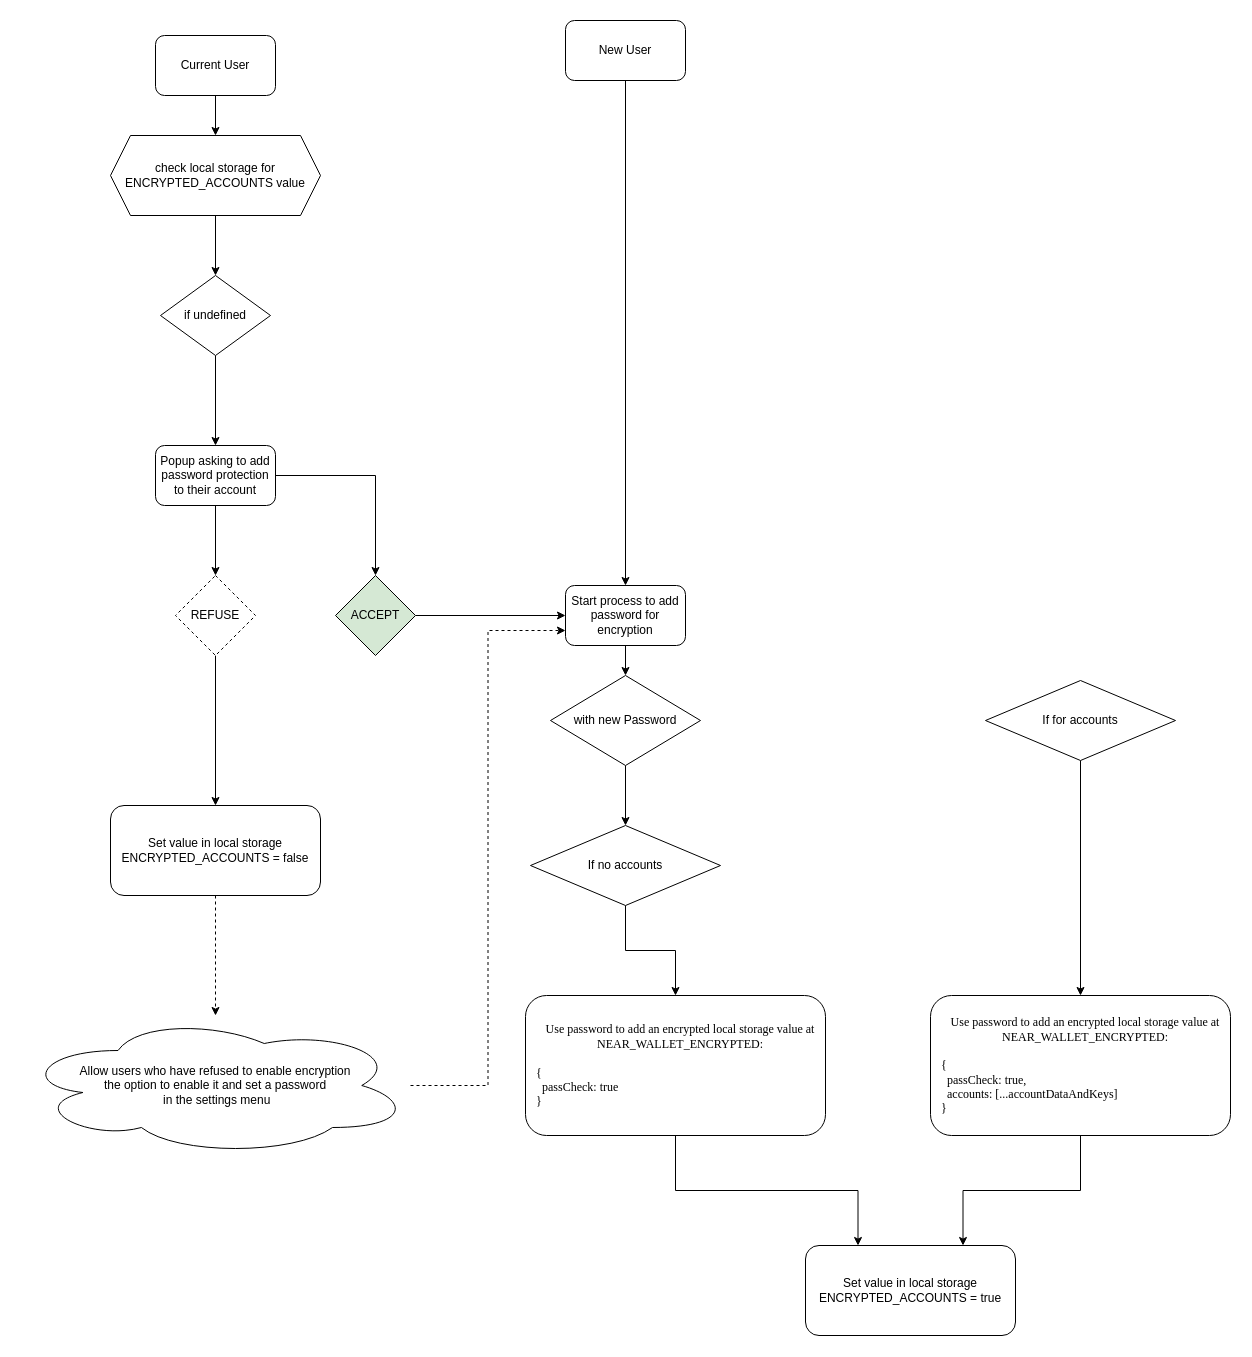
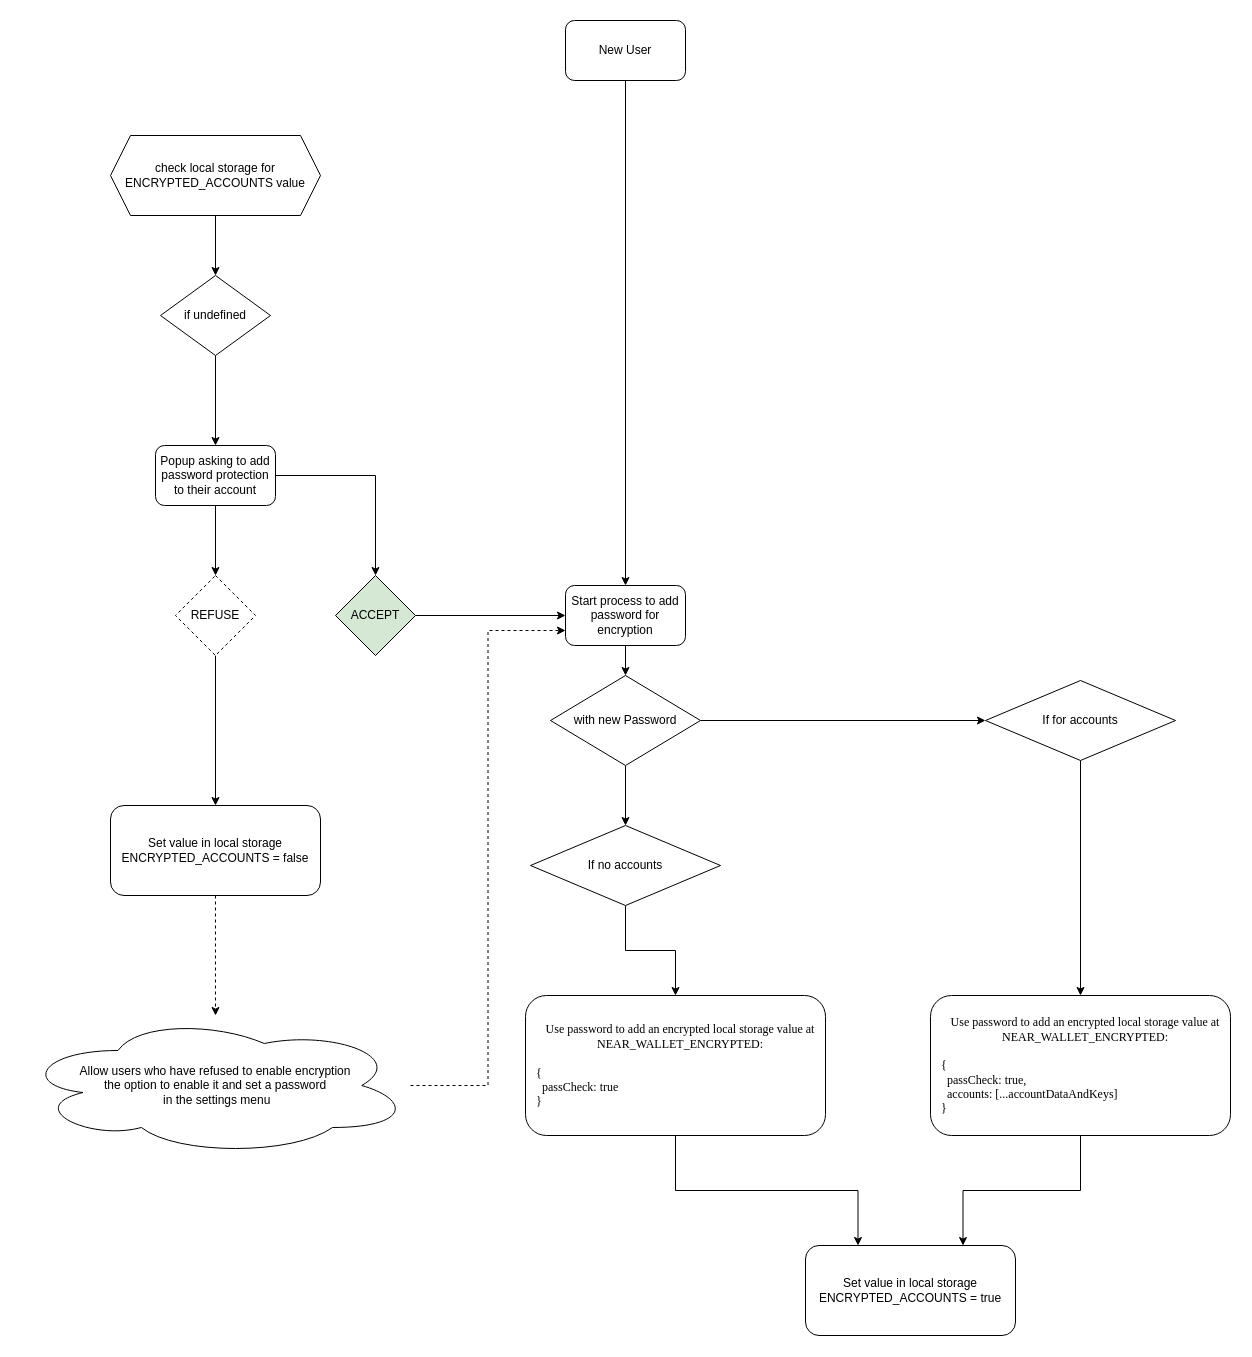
(216, 66) -> none
(216, 112) -> none
none -> (840, 721)
